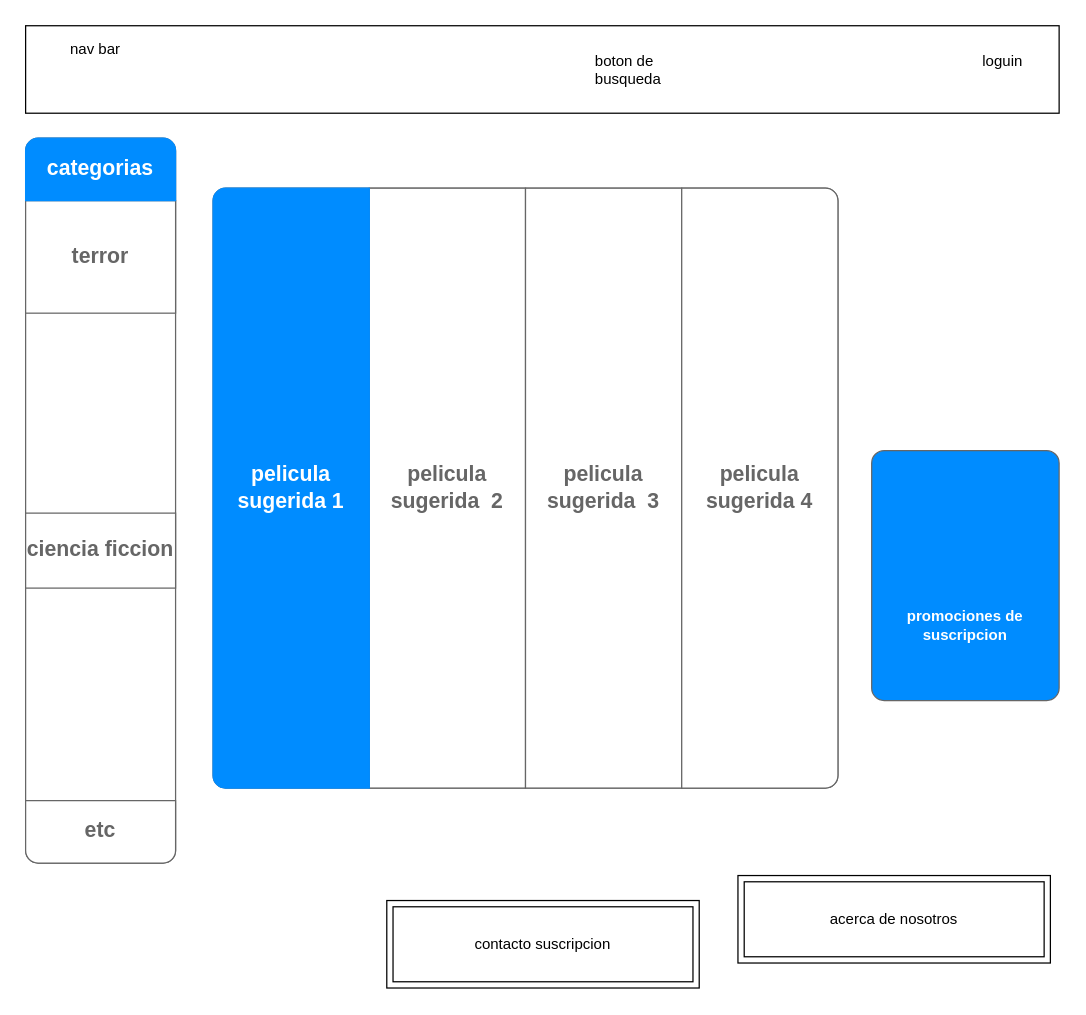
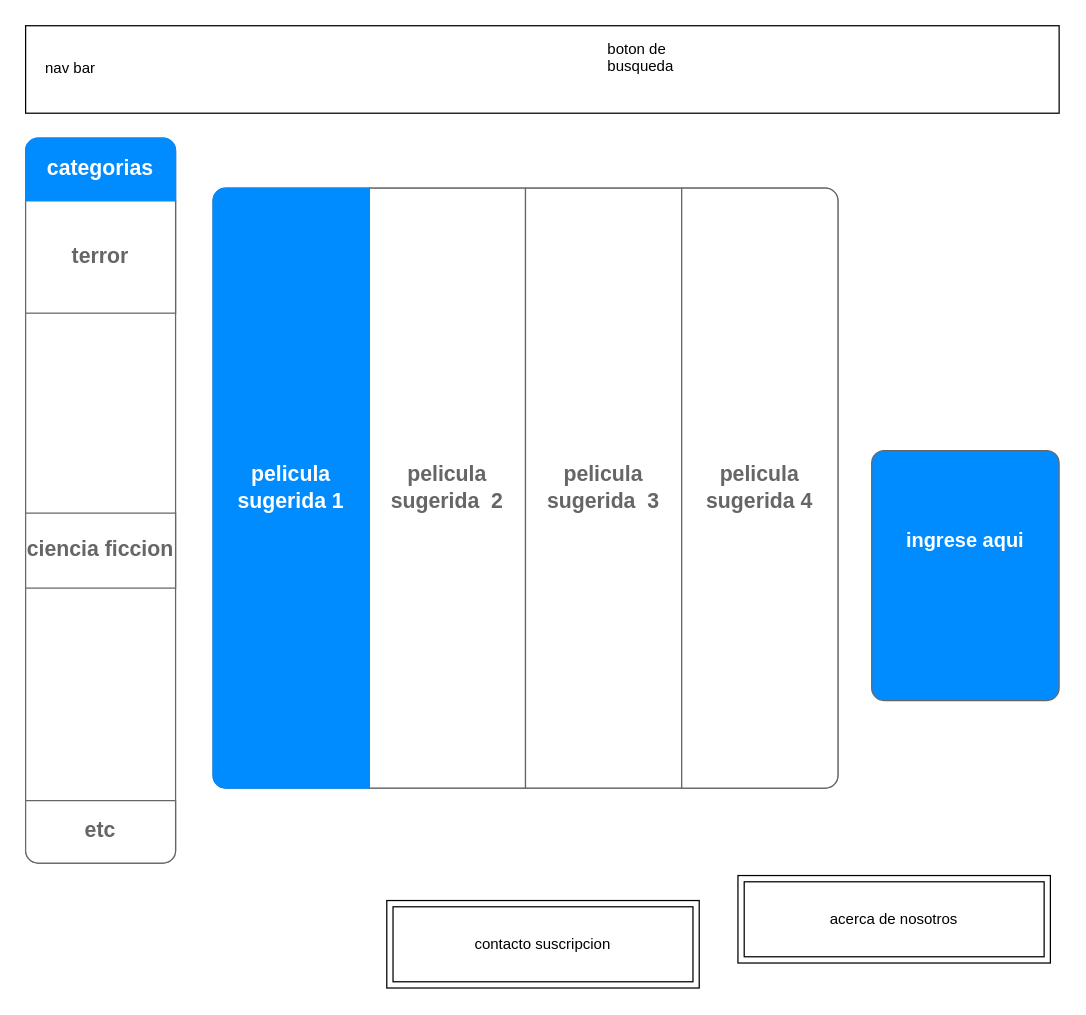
(119, 51) -> (94, 69)
(1013, 63) -> none
(651, 69) -> (663, 57)
none -> (966, 541)
(966, 626) -> none
